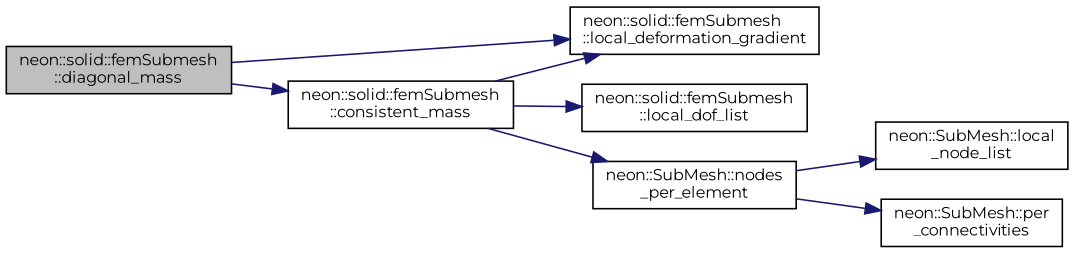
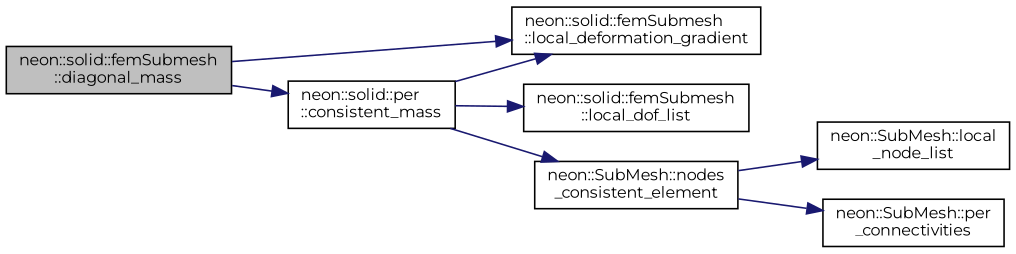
(401, 105) -> (372, 105)
(695, 185) -> (636, 185)
